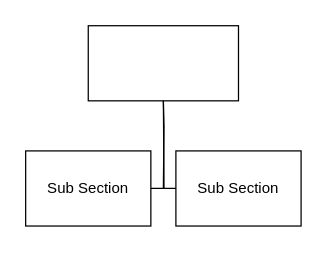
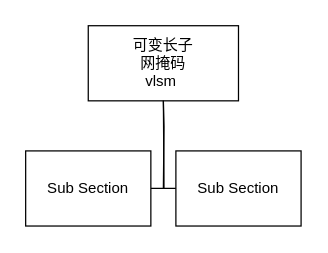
none -> (163, 63)
